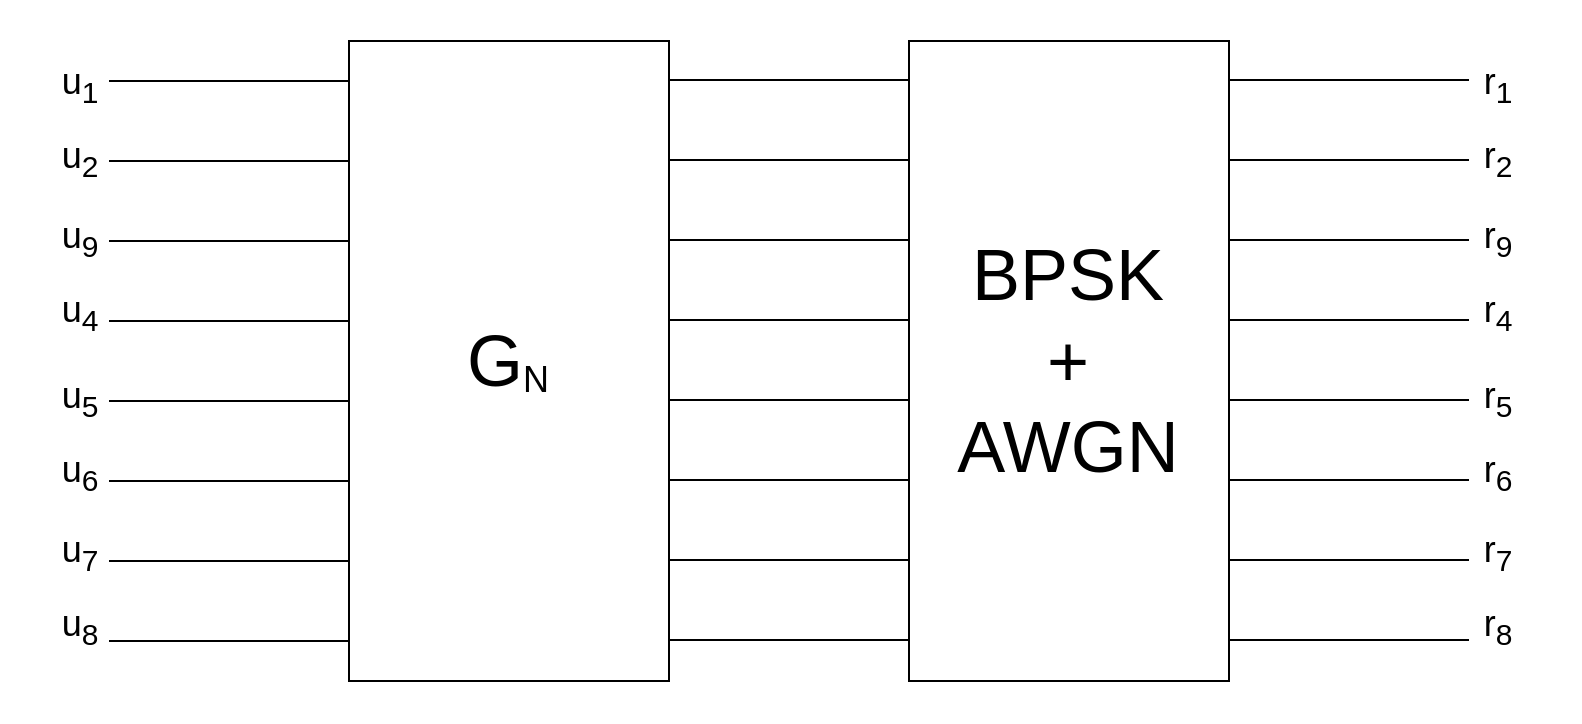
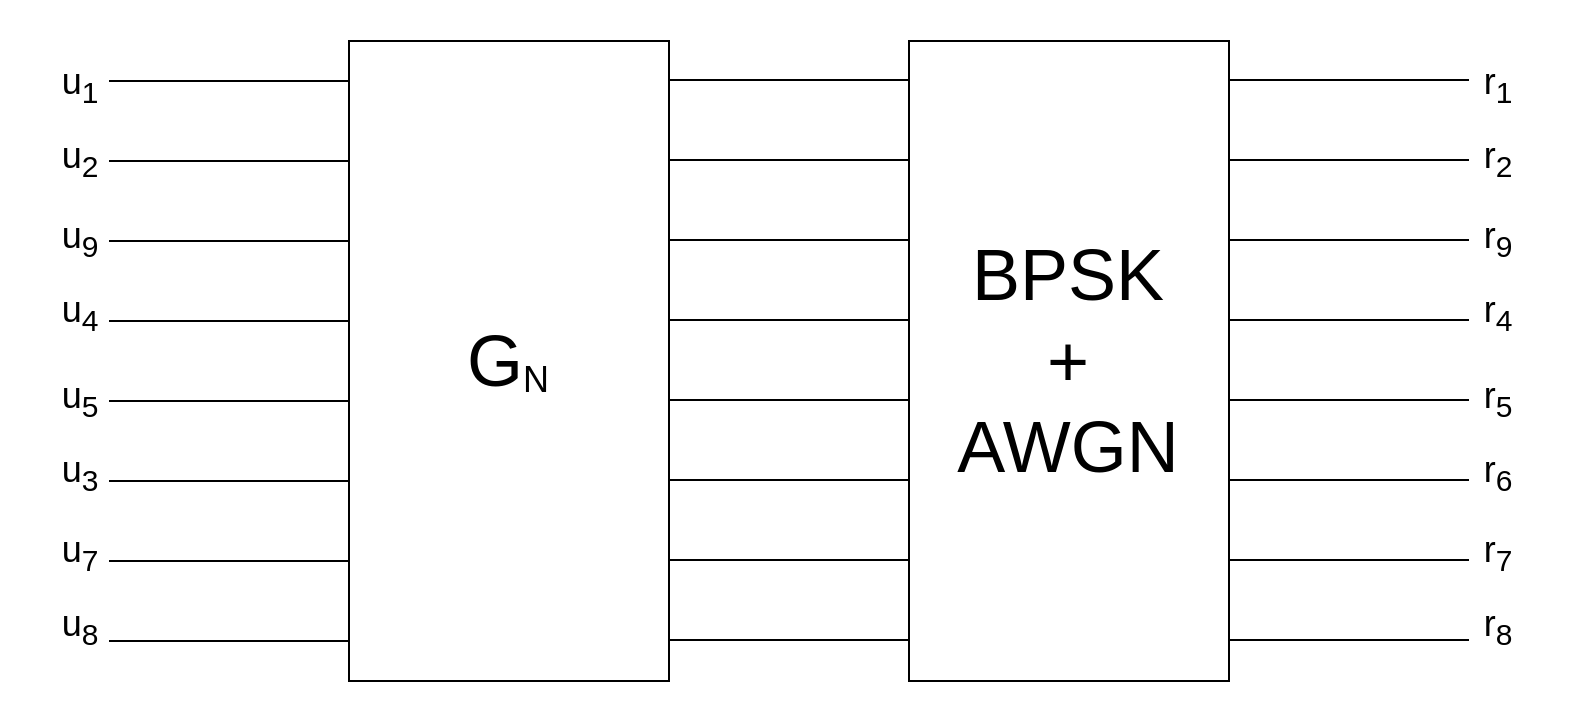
(81, 475) -> (81, 475)
